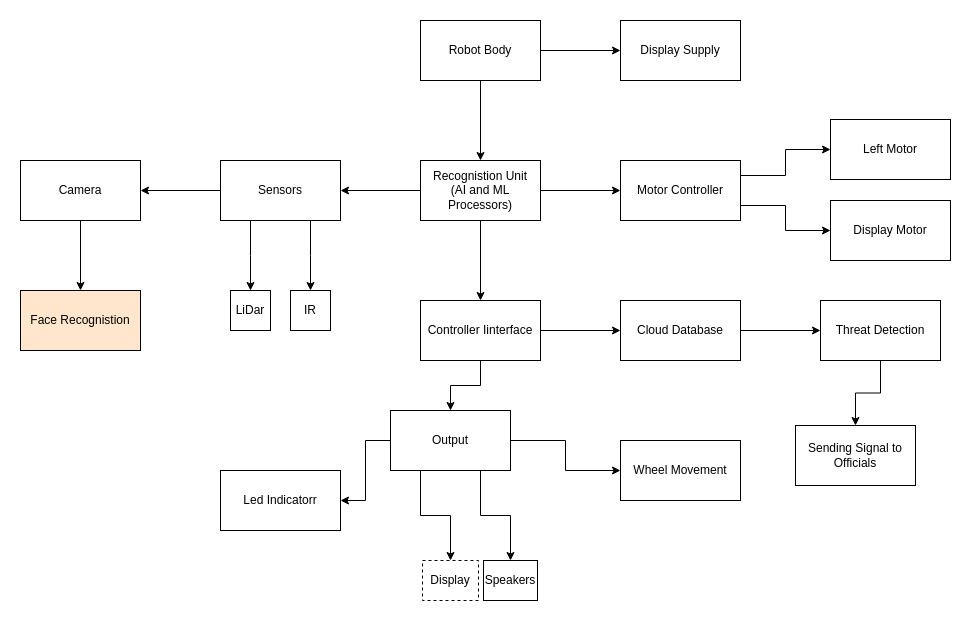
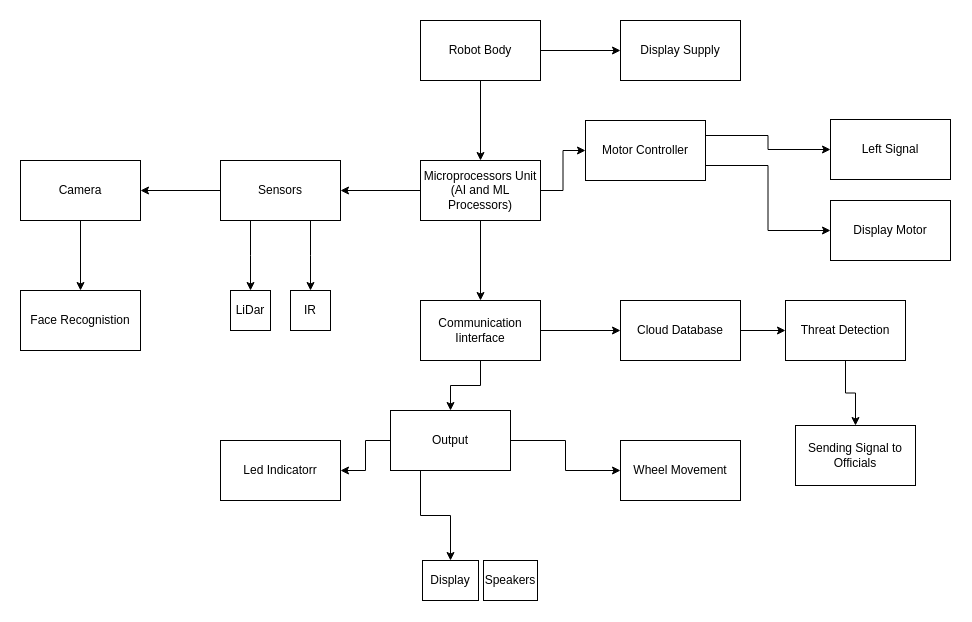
(891, 150) -> (891, 150)
(481, 191) -> (481, 191)
(681, 191) -> (646, 151)
(81, 321) -> (81, 321)
(481, 331) -> (481, 331)
(881, 331) -> (846, 331)
(281, 501) -> (281, 471)
(492, 516) -> none
(451, 581) -> (451, 581)
